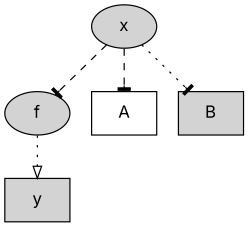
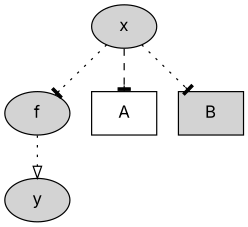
(83, 68) -> (83, 68)
(37, 200) -> (37, 200)
